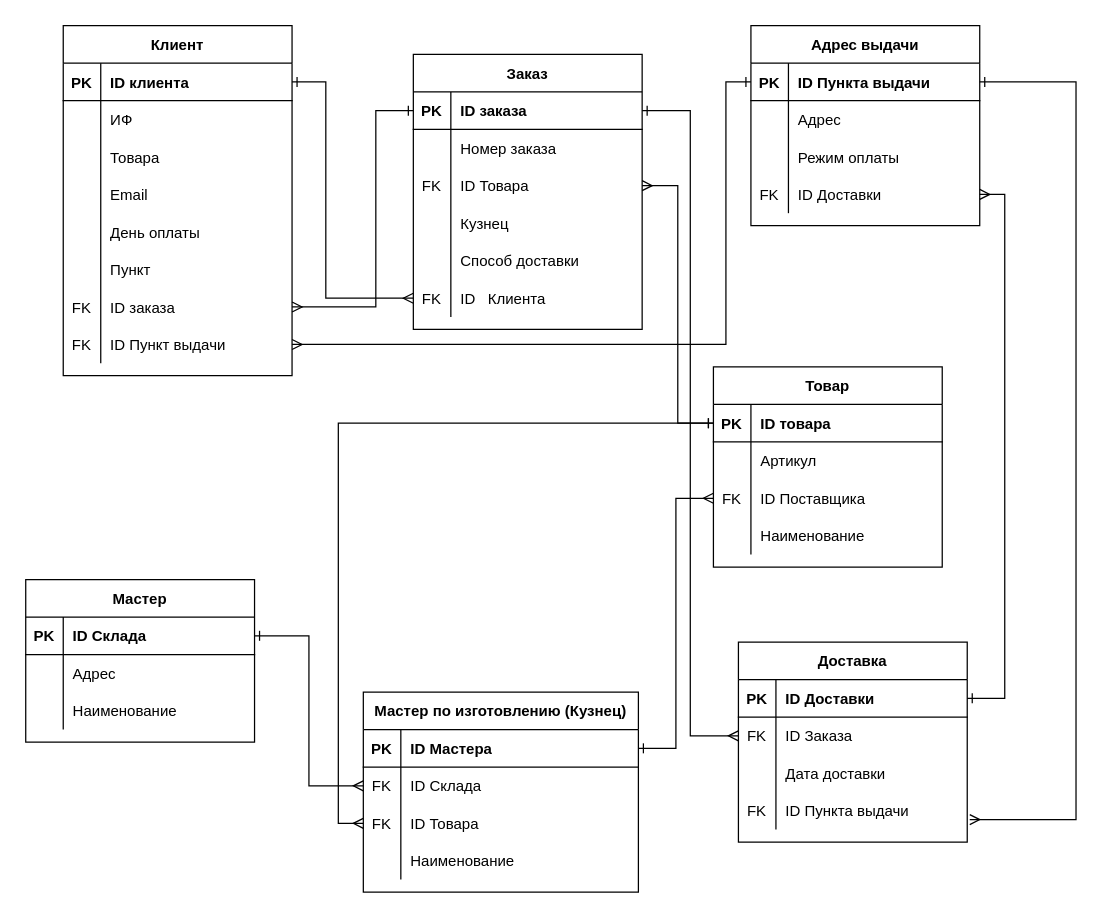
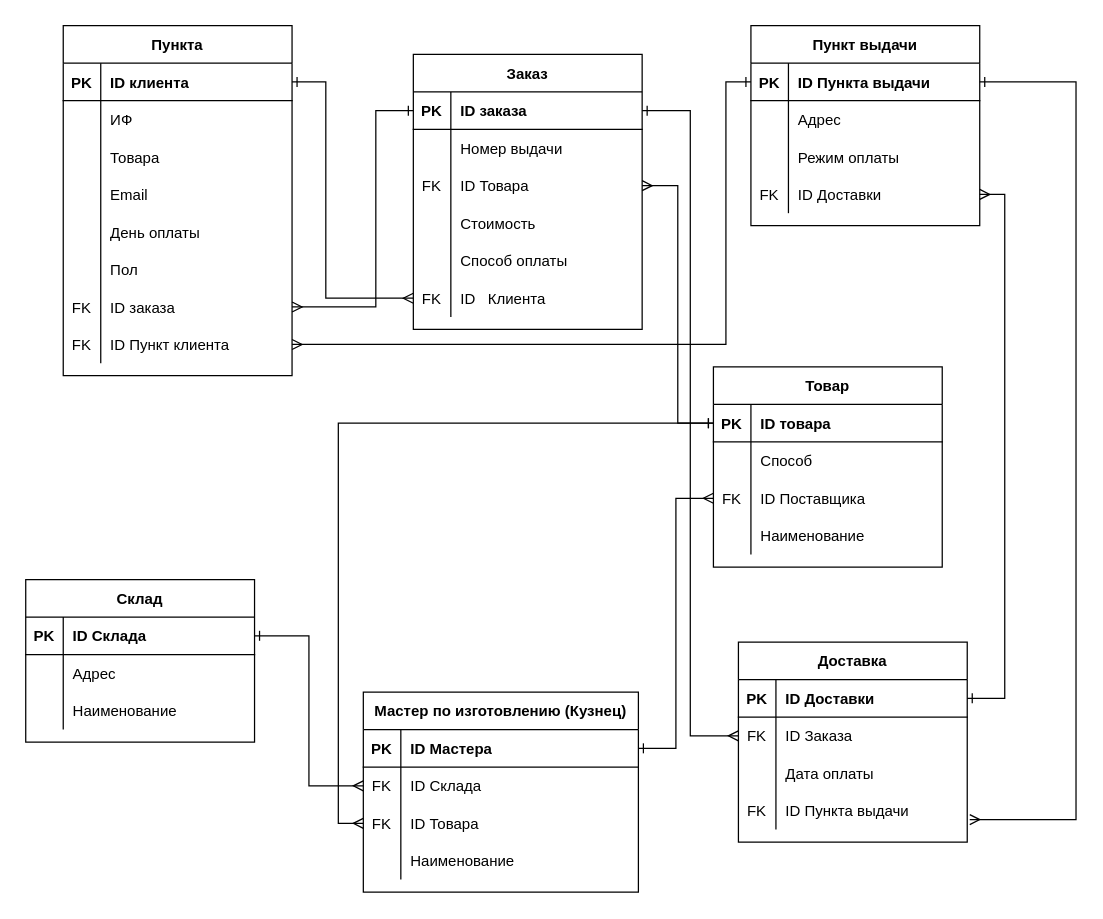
(177, 45) -> (177, 45)
(864, 45) -> (864, 45)
(508, 149) -> (508, 149)
(485, 224) -> (498, 224)
(521, 261) -> (513, 261)
(131, 270) -> (123, 270)
(169, 345) -> (173, 345)
(789, 461) -> (785, 461)
(139, 599) -> (139, 599)
(838, 774) -> (829, 774)
